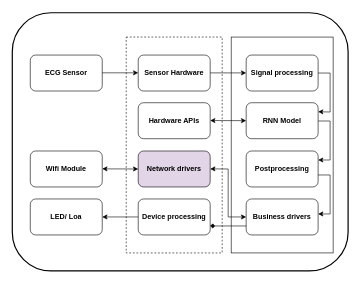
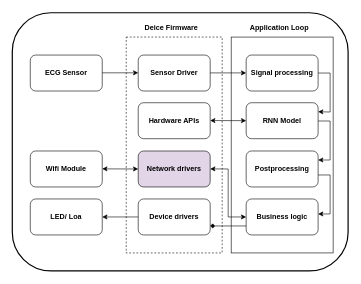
none -> (171, 28)
none -> (279, 28)
(174, 73) -> (174, 73)
(174, 217) -> (174, 217)
(282, 217) -> (282, 217)
